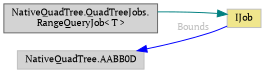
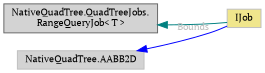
(188, 12) -> (197, 24)
(81, 60) -> (81, 60)
